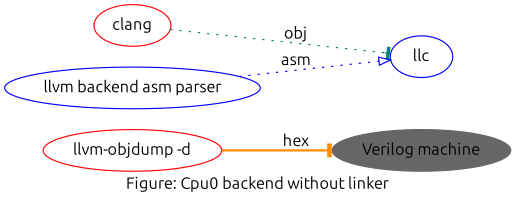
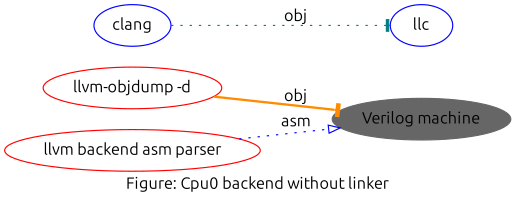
(132, 25) -> (132, 25)
(309, 69) -> (284, 134)
(132, 88) -> (132, 150)
(296, 142) -> (296, 97)
